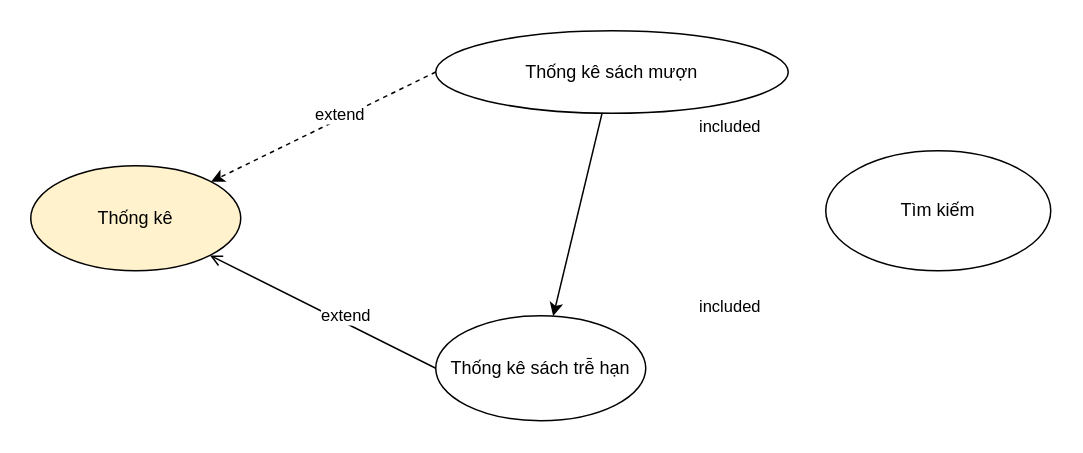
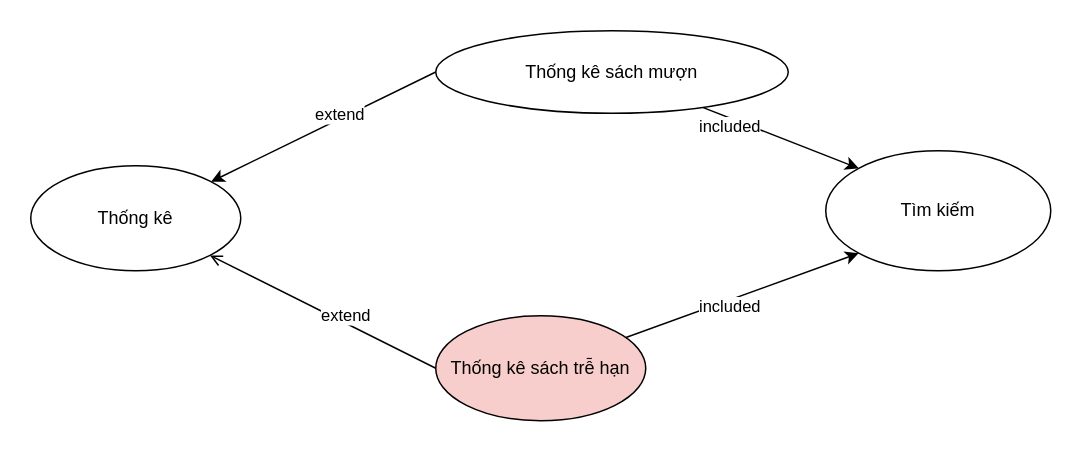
(276, 150) -> (276, 150)
(579, 210) -> (804, 147)
(136, 218) -> (136, 218)
none -> (792, 277)
(541, 368) -> (541, 368)
